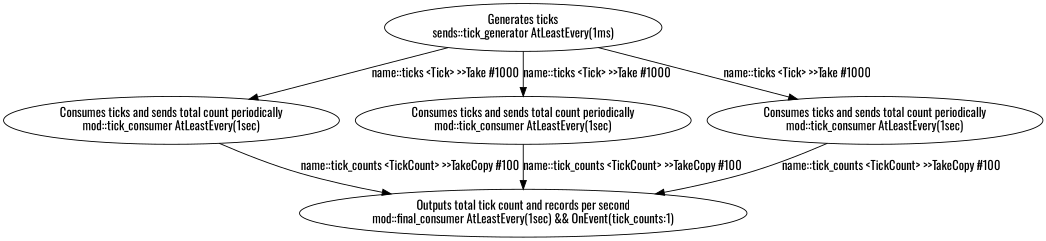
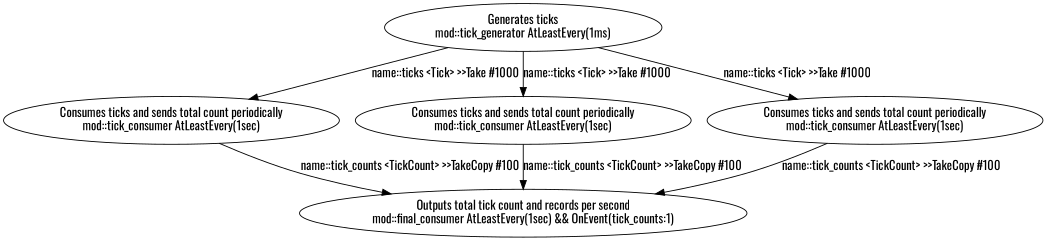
(523, 27) -> (523, 27)
